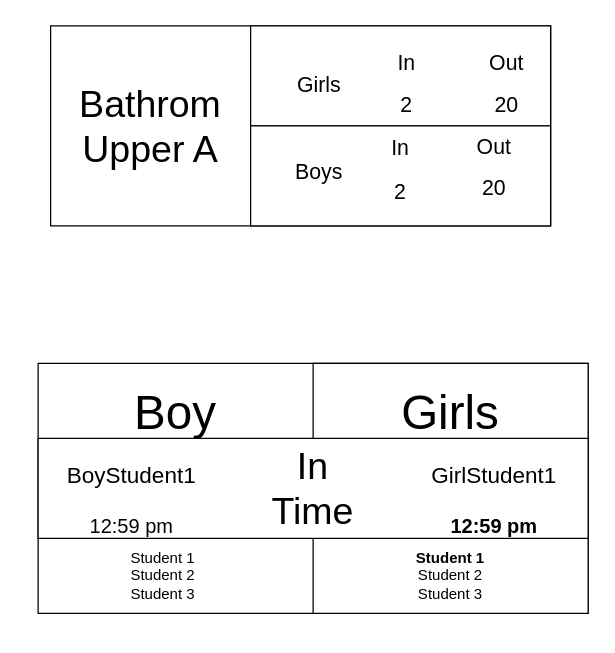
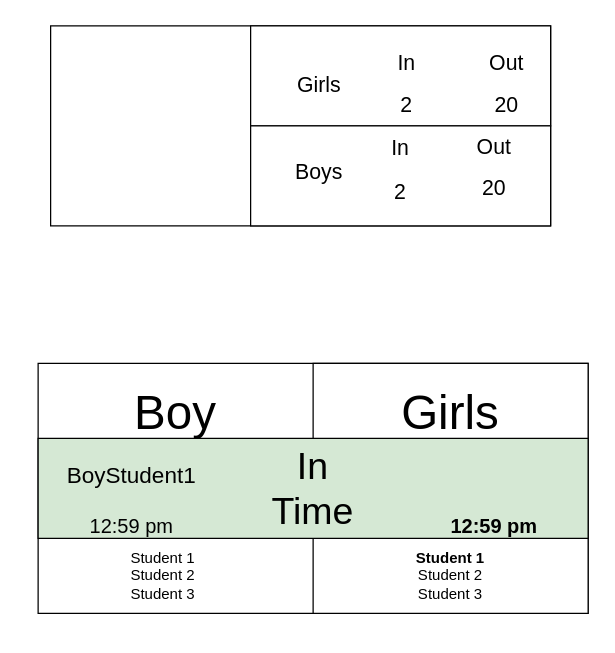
(151, 126) -> none
(494, 476) -> none
(313, 488) -> (313, 488)
